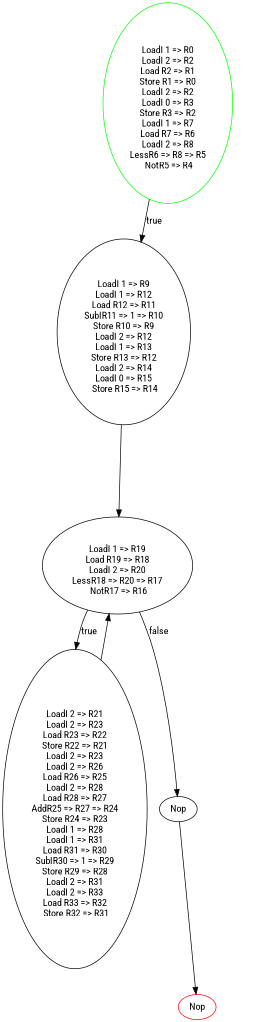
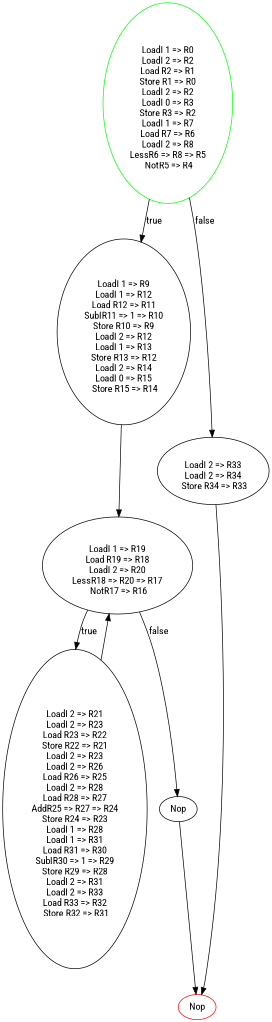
none -> (213, 471)
